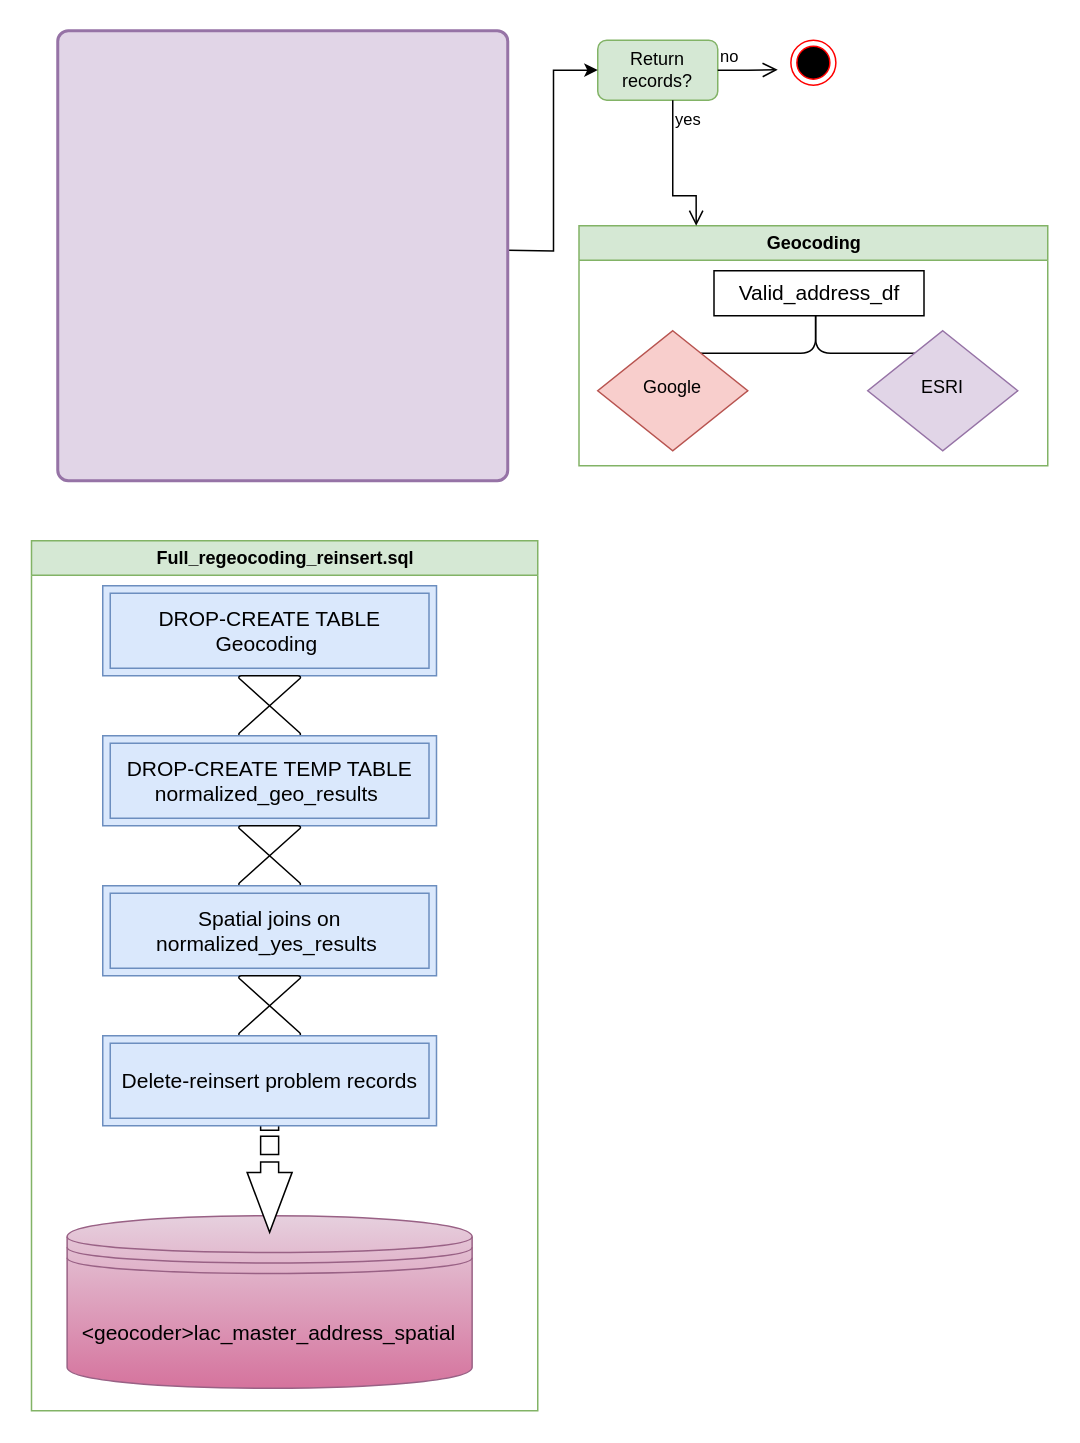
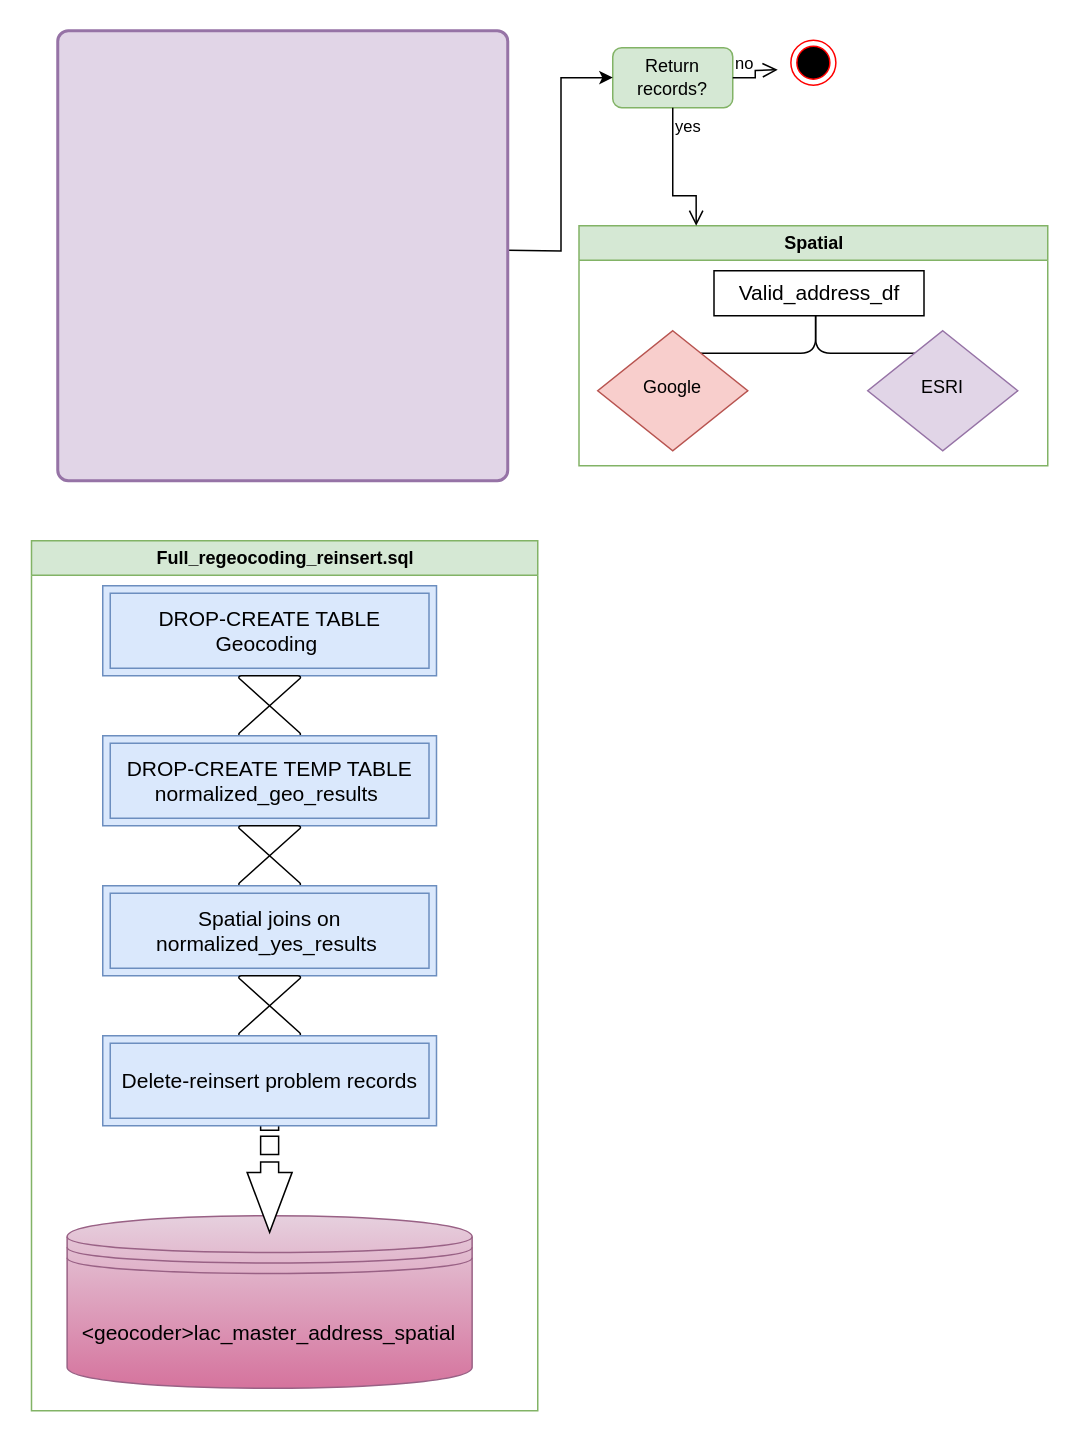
(658, 70) -> (673, 78)
(815, 244) -> (815, 244)
